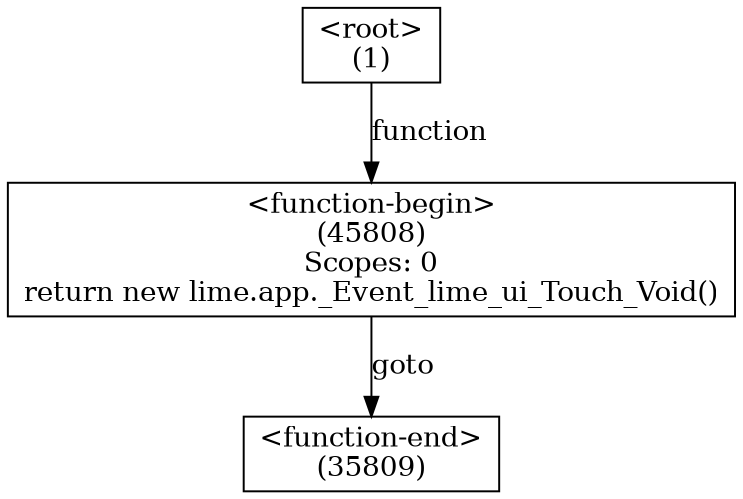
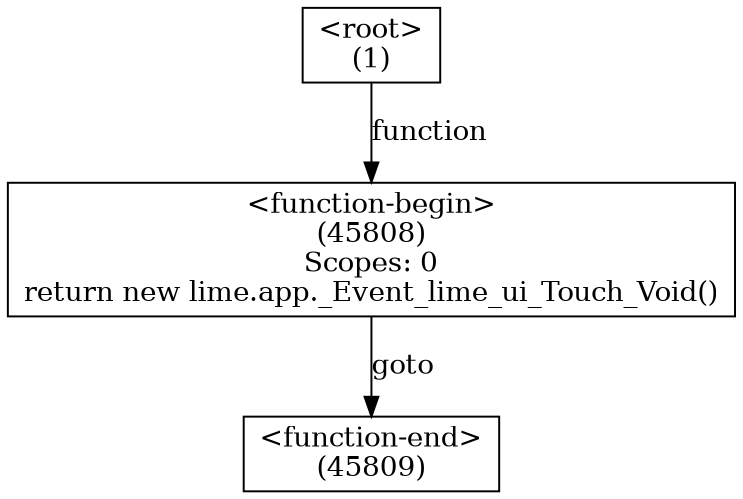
(371, 454) -> (371, 454)
